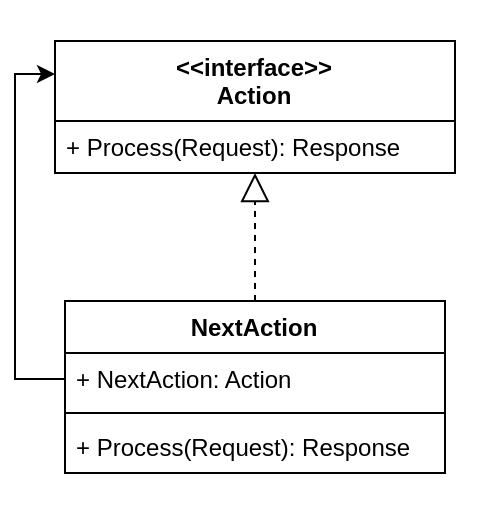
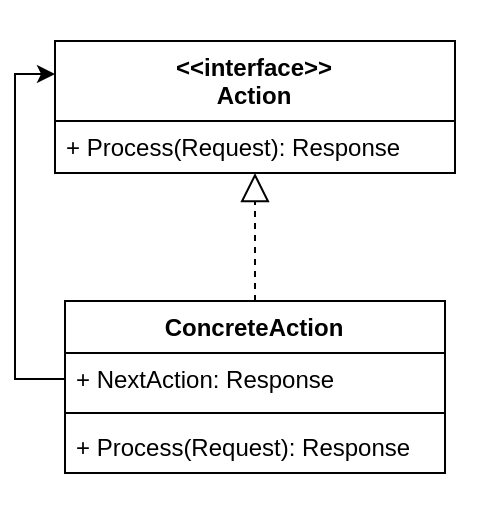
(254, 328) -> (254, 328)
(195, 380) -> (211, 380)
